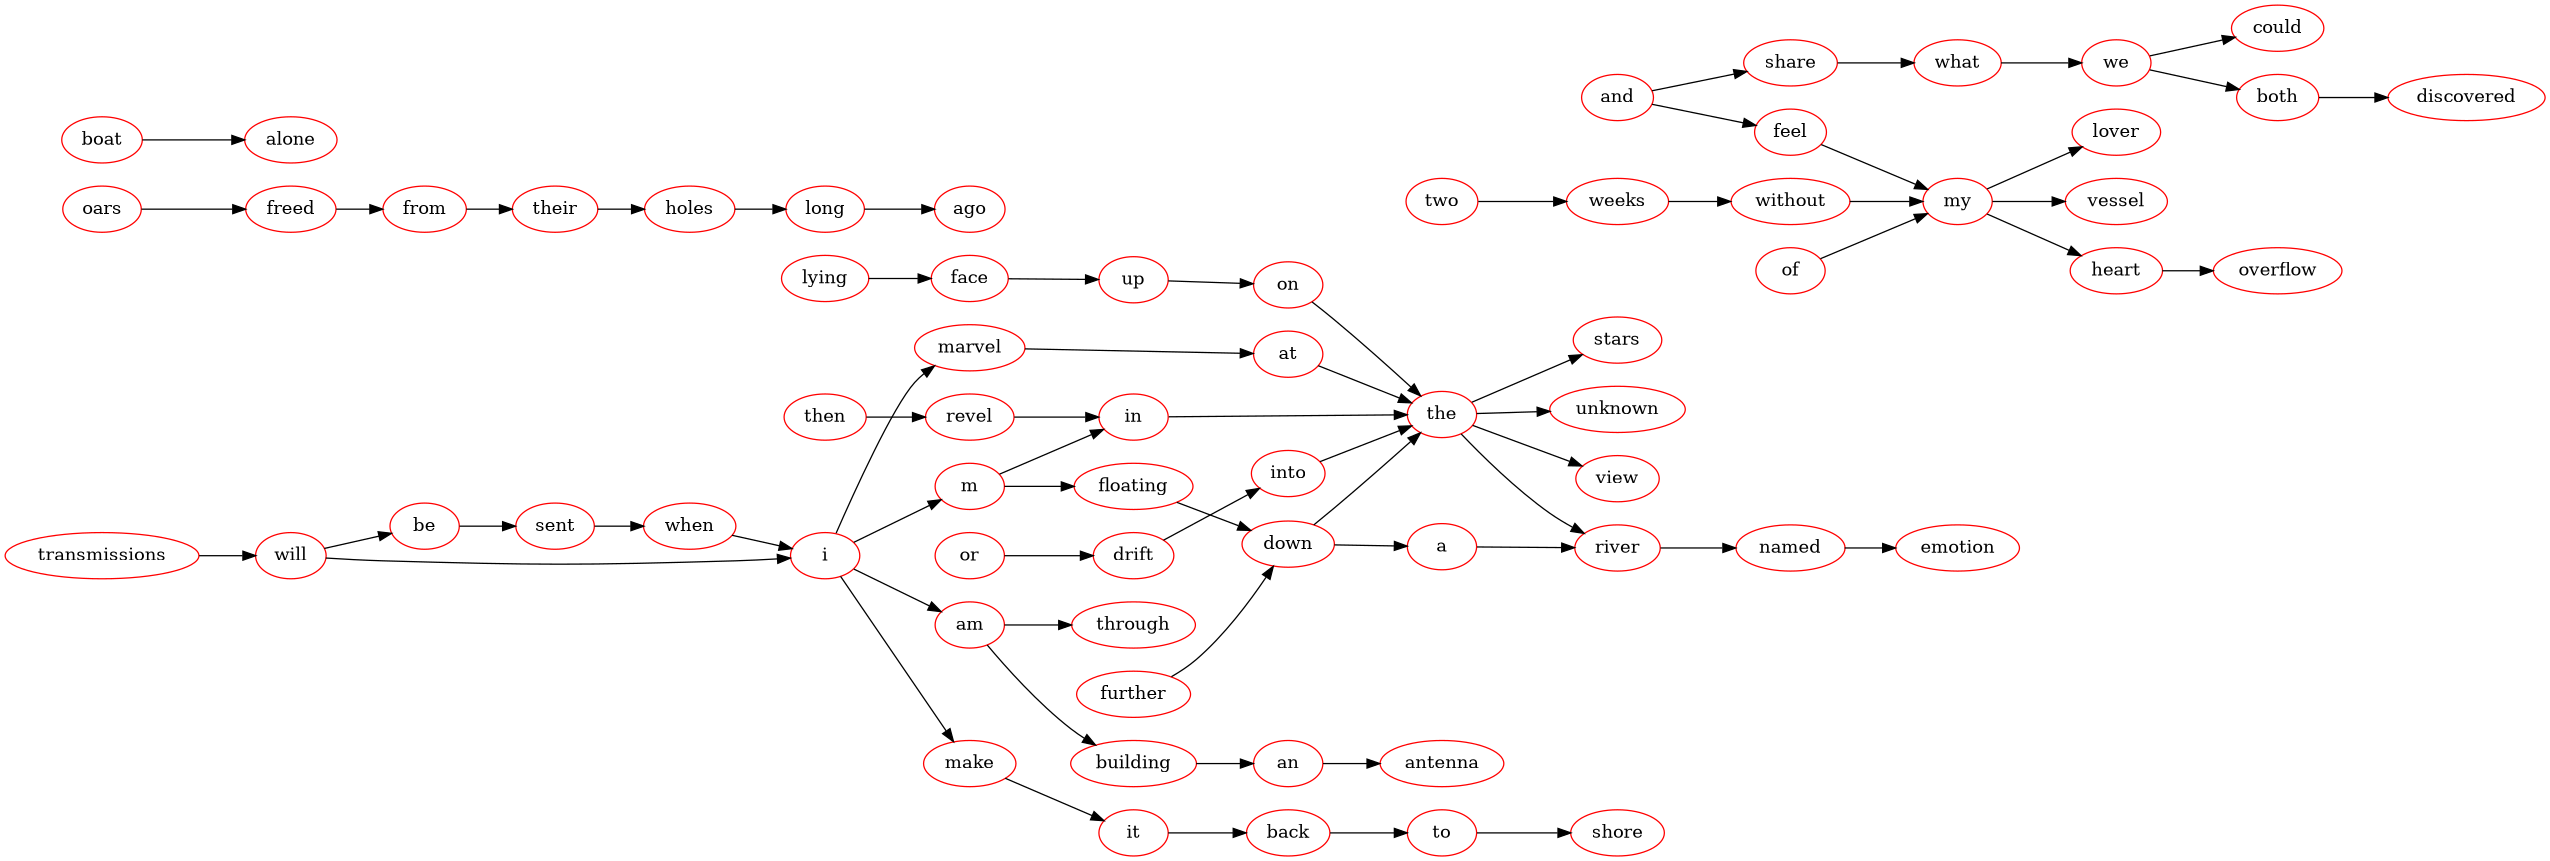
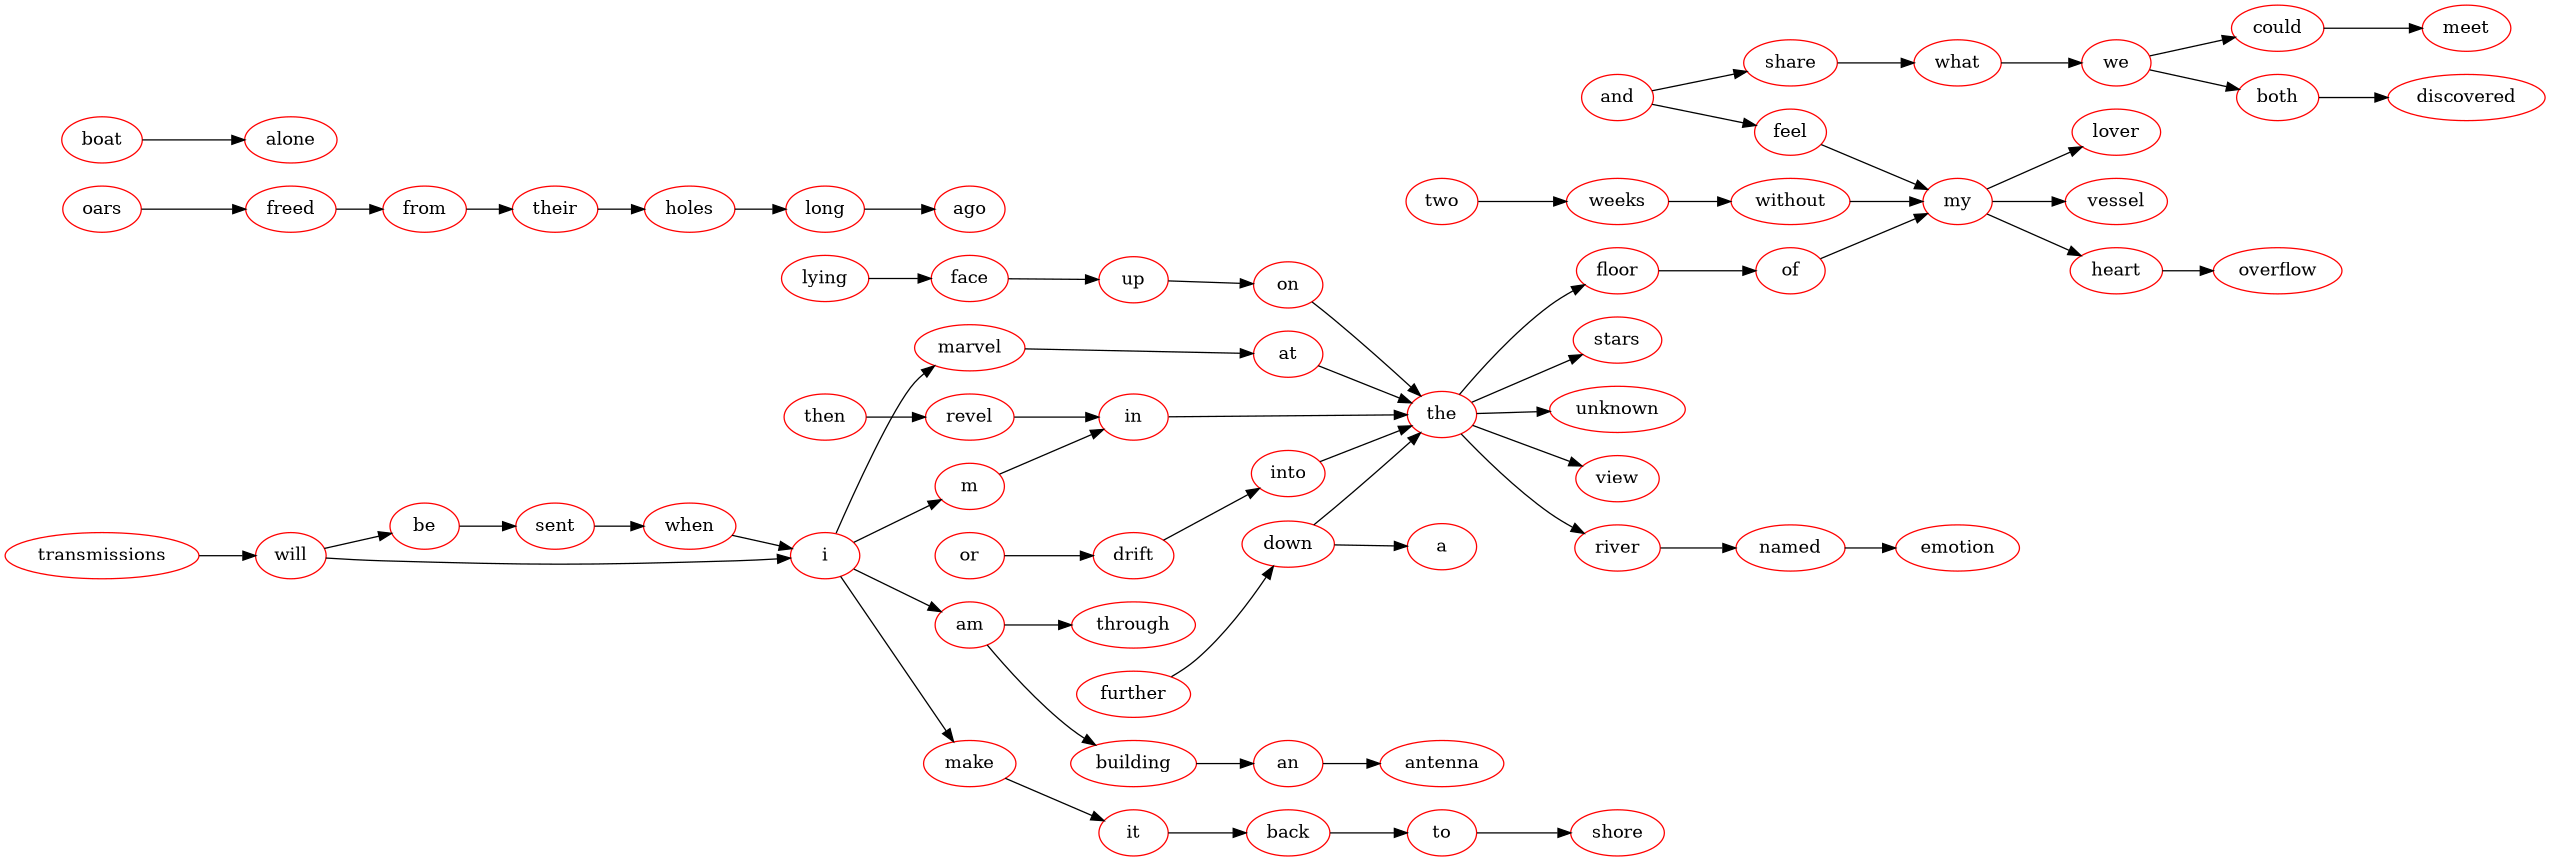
none -> (2467, 28)
none -> (1618, 271)
(1134, 486) -> none
(1519, 547) -> none
